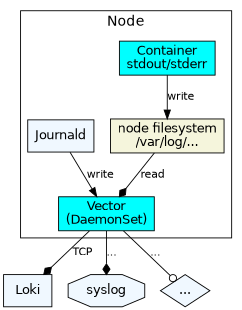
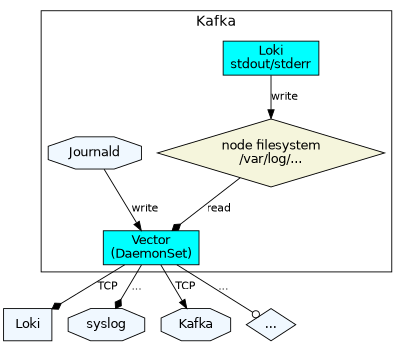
(126, 22) -> (216, 22)
(167, 58) -> (271, 58)
(61, 136) -> (95, 153)
(167, 136) -> (271, 153)
none -> (196, 325)
